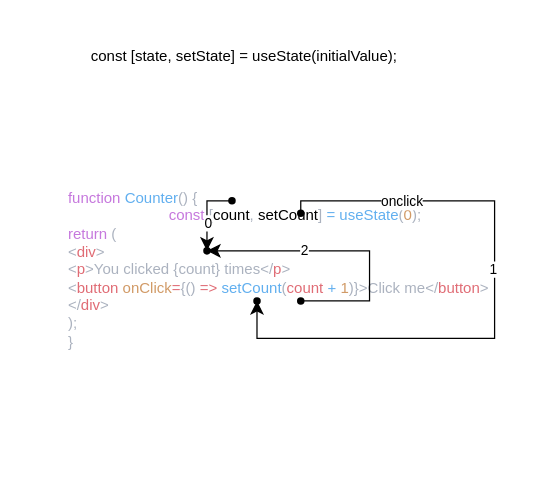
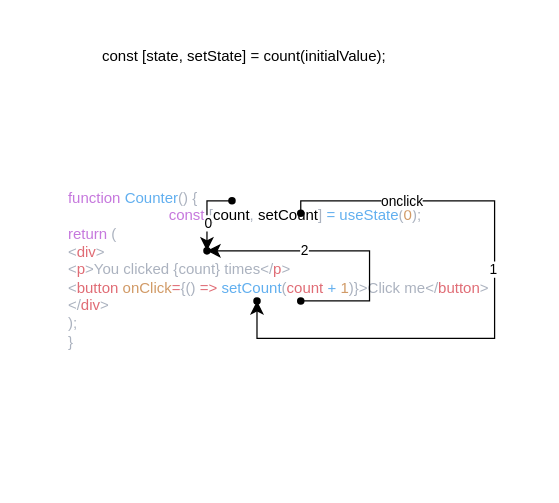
(244, 57) -> (244, 57)
